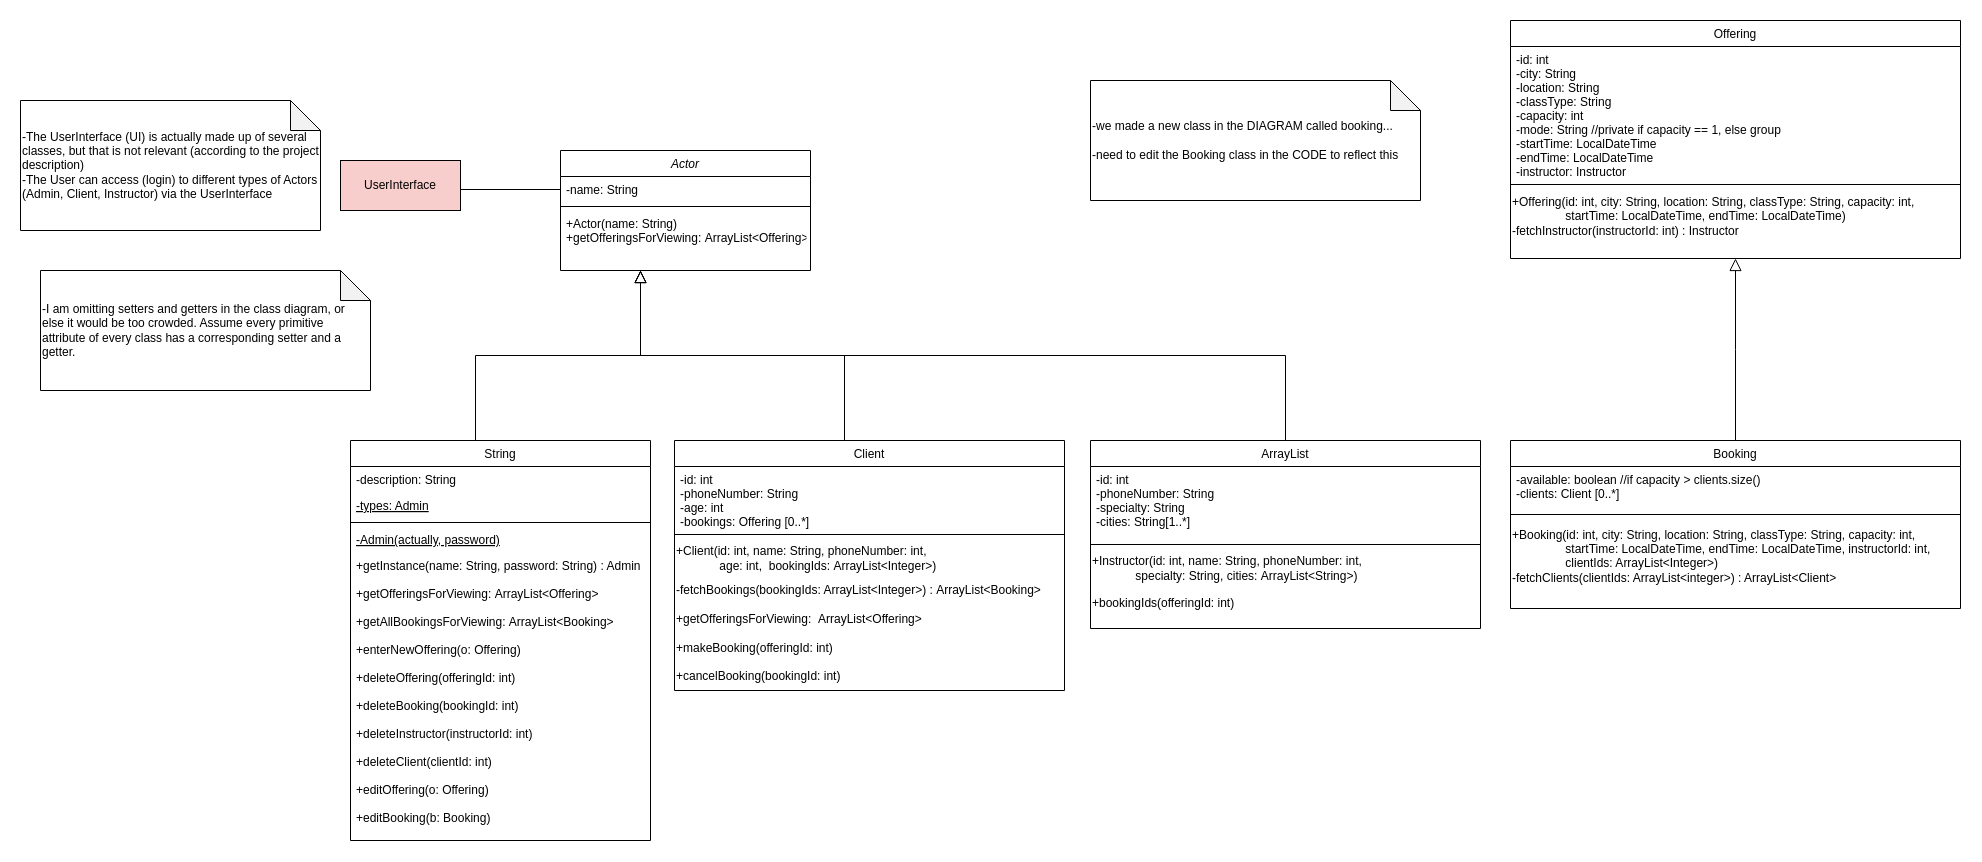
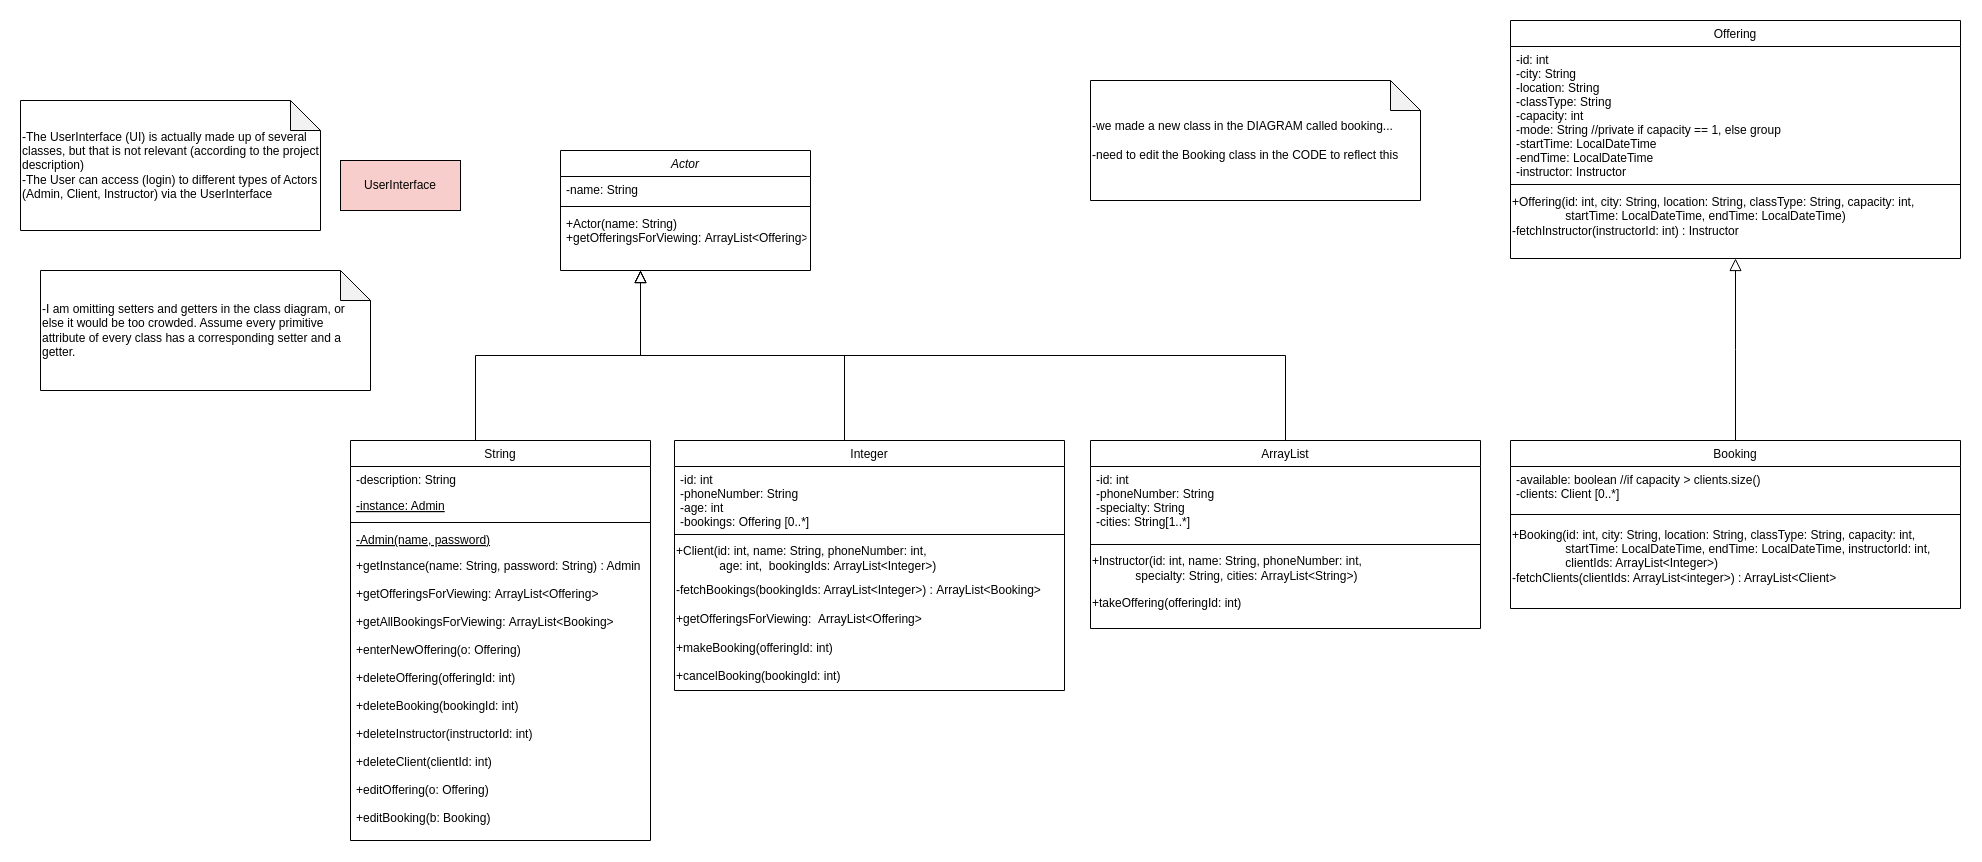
(510, 190) -> none
(869, 454) -> (869, 454)
(395, 506) -> (404, 506)
(436, 540) -> (425, 540)
(1179, 604) -> (1186, 604)
